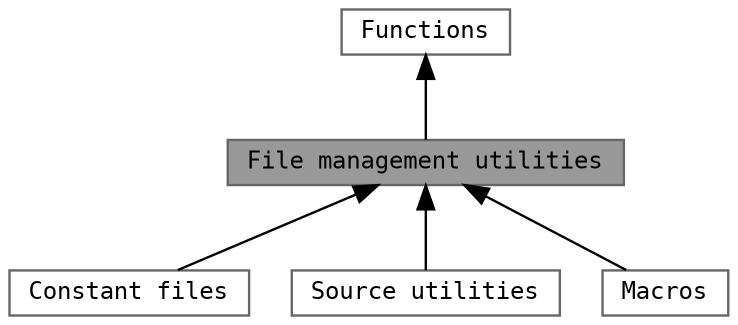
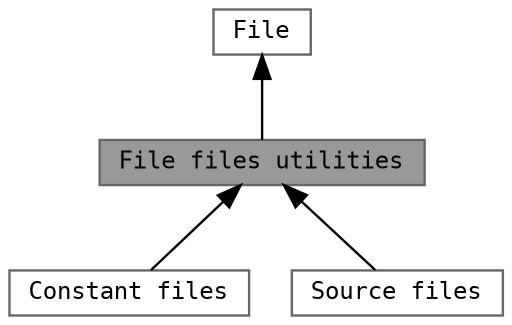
(426, 32) -> (262, 32)
(426, 162) -> (262, 162)
(426, 293) -> (397, 293)
(665, 293) -> none
